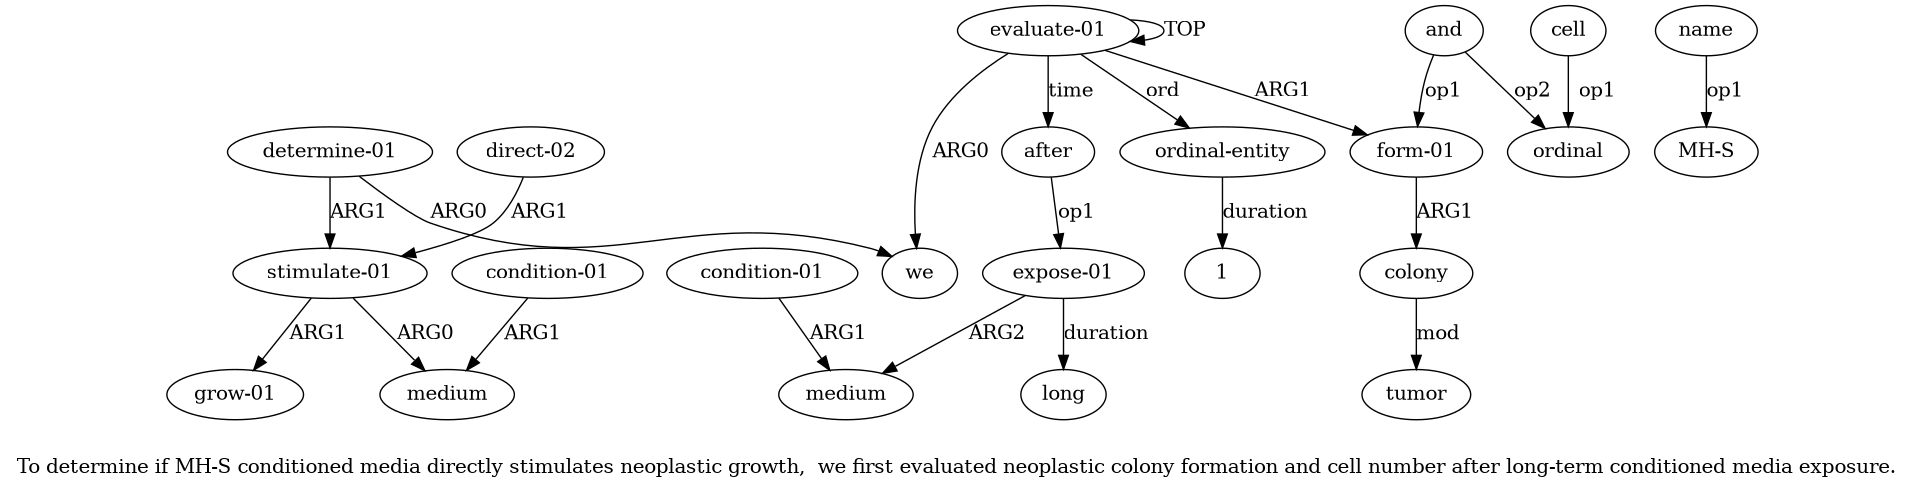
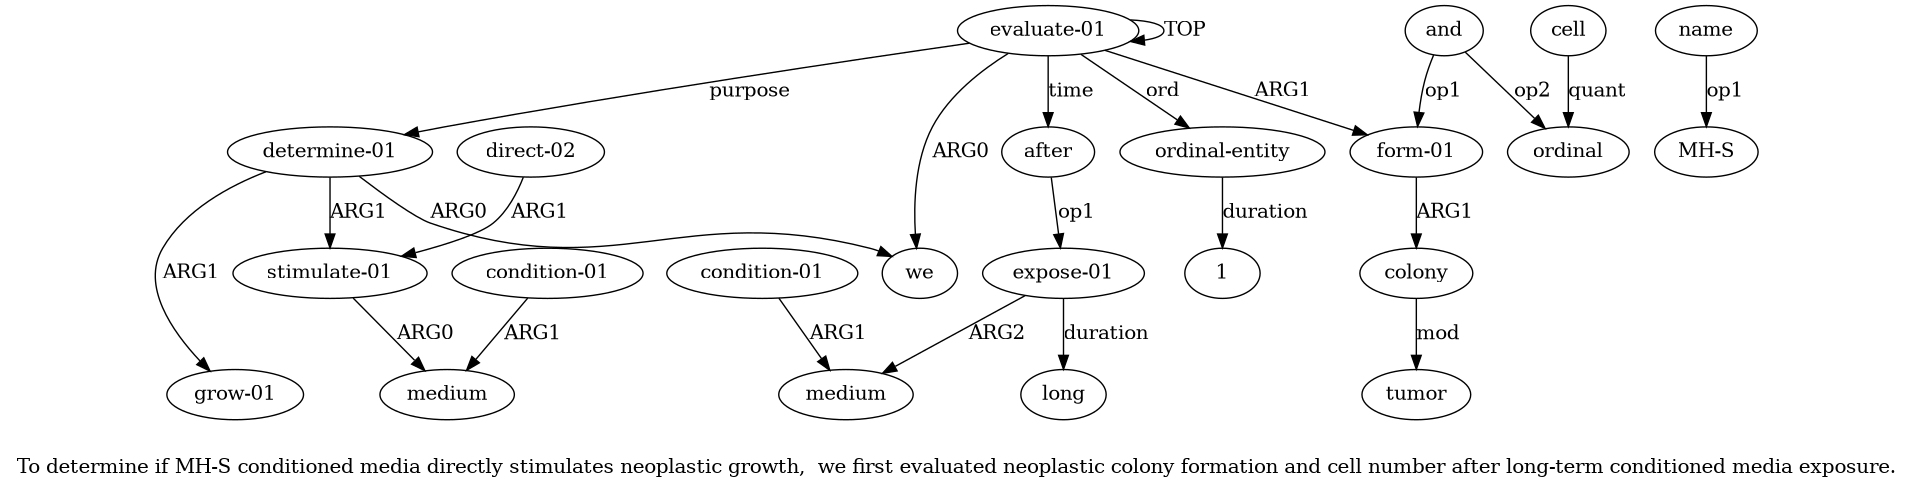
none -> (693, 85)
(1598, 91) -> (1598, 91)
(287, 329) -> (164, 247)
